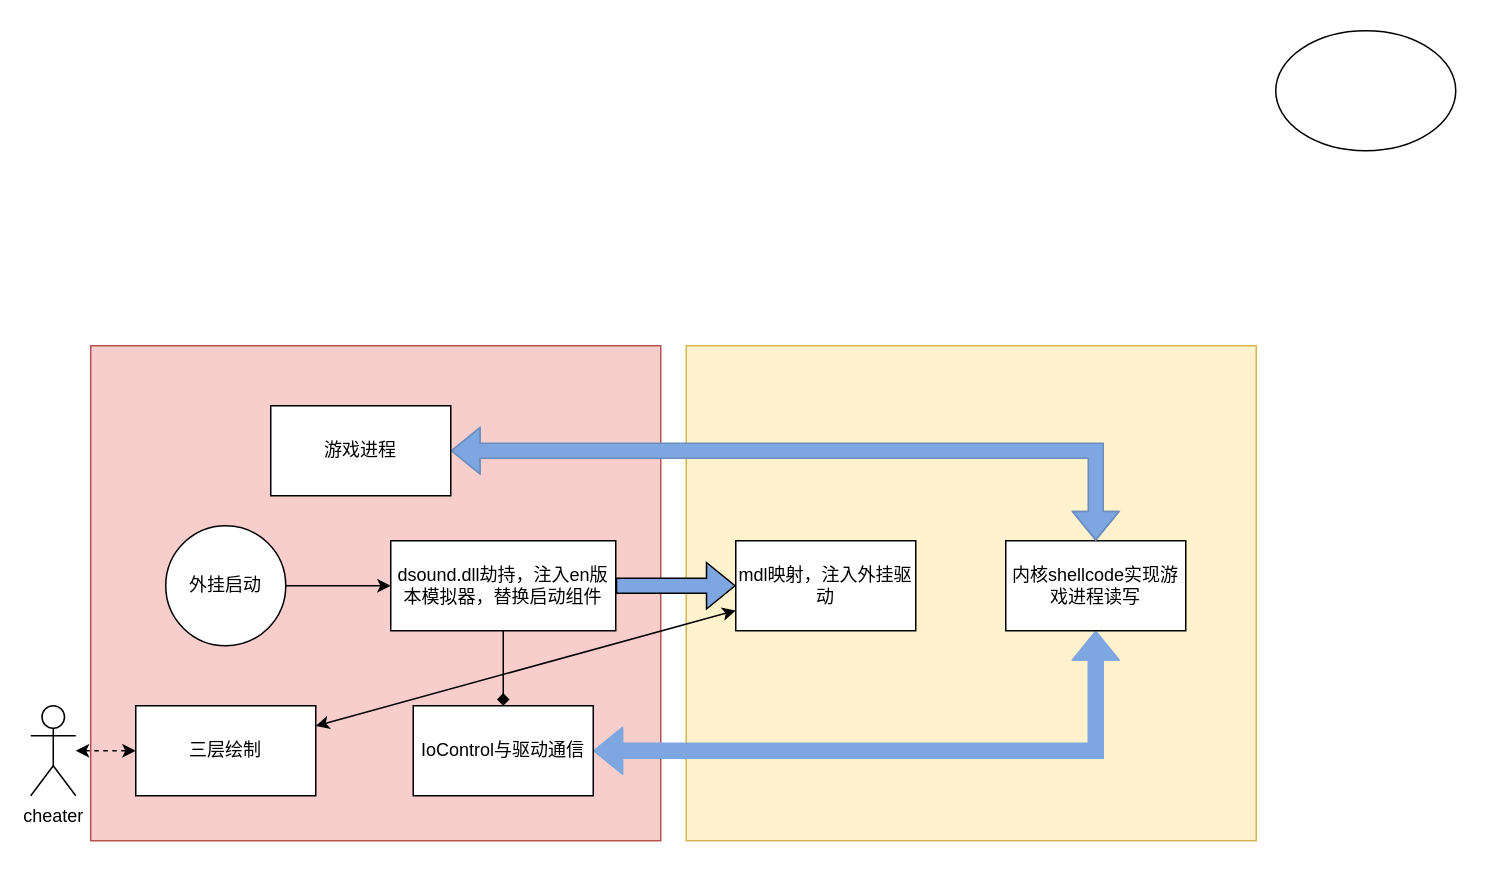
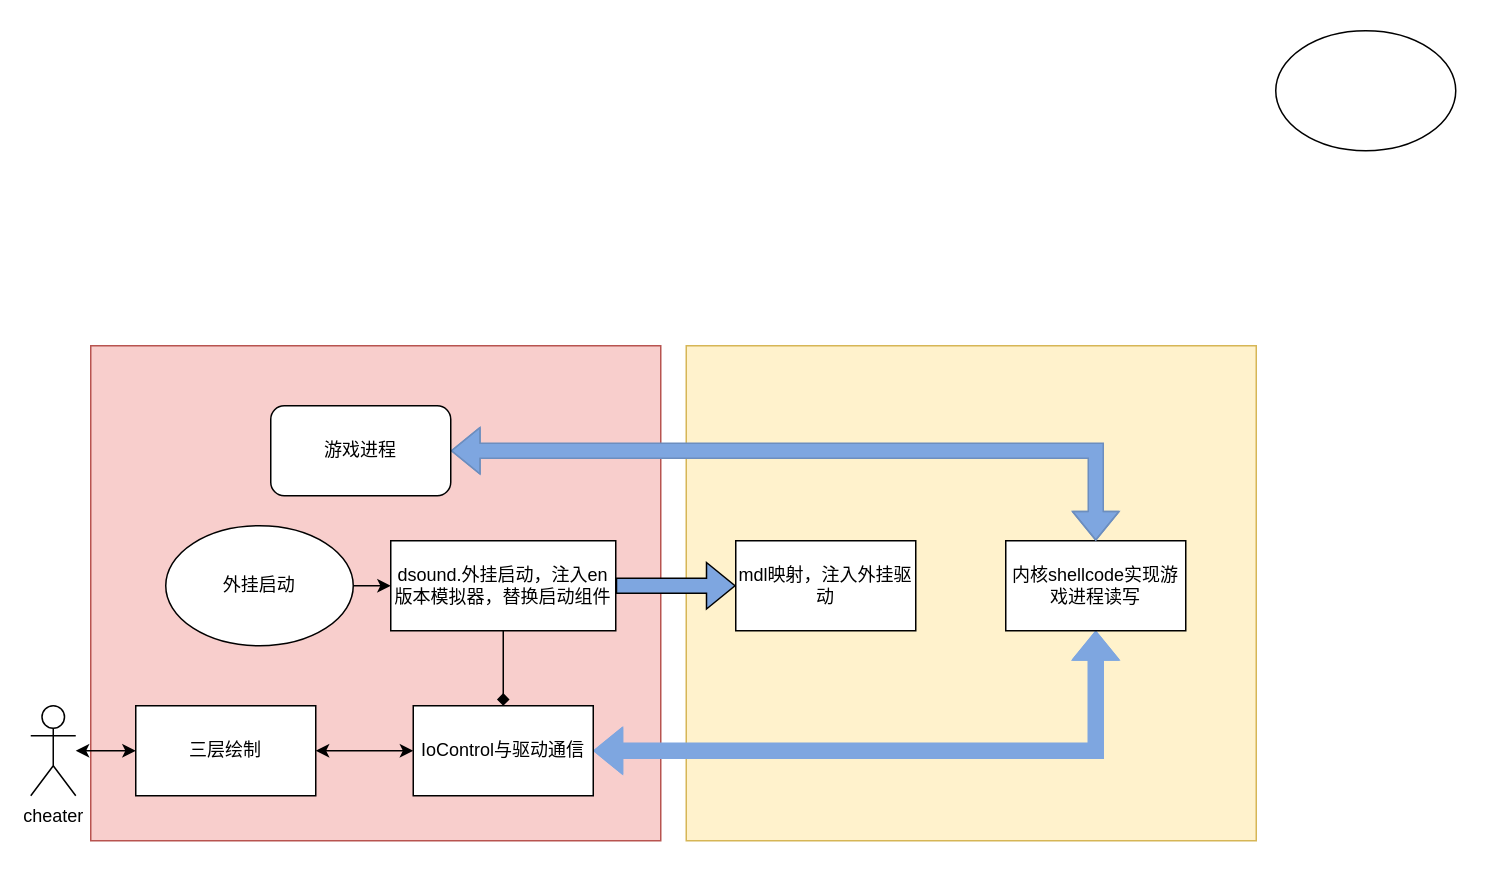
(361, 451) -> (361, 451)
(226, 586) -> (260, 586)
(503, 586) -> (503, 586)
(526, 668) -> (365, 751)
(104, 751) -> (104, 751)
